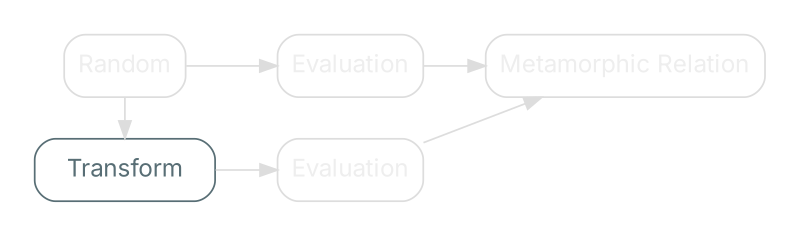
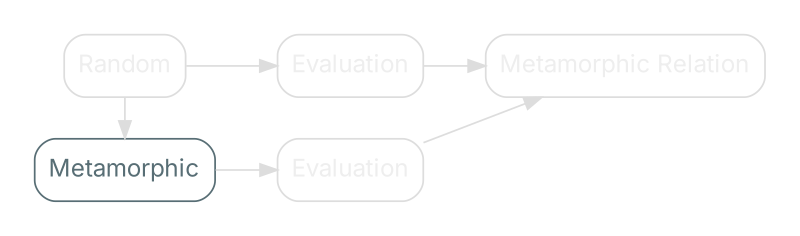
(125, 170) -> (125, 170)
